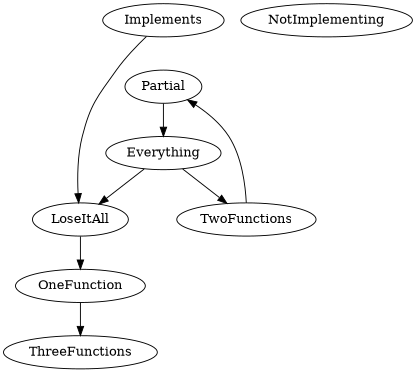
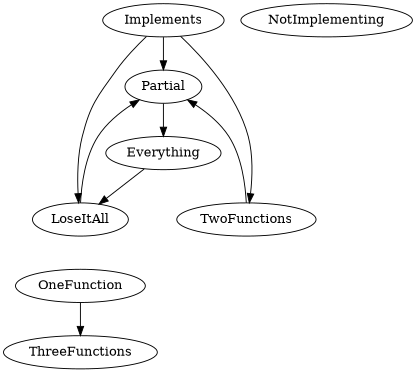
none -> (163, 49)
(201, 183) -> (236, 106)
(80, 248) -> (93, 147)
